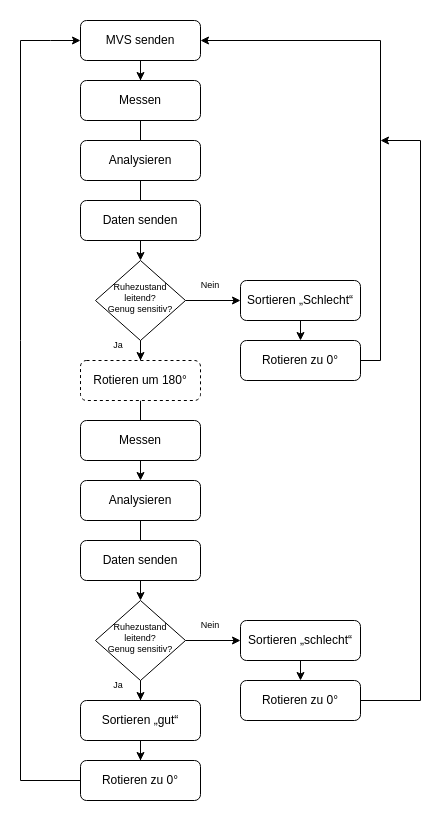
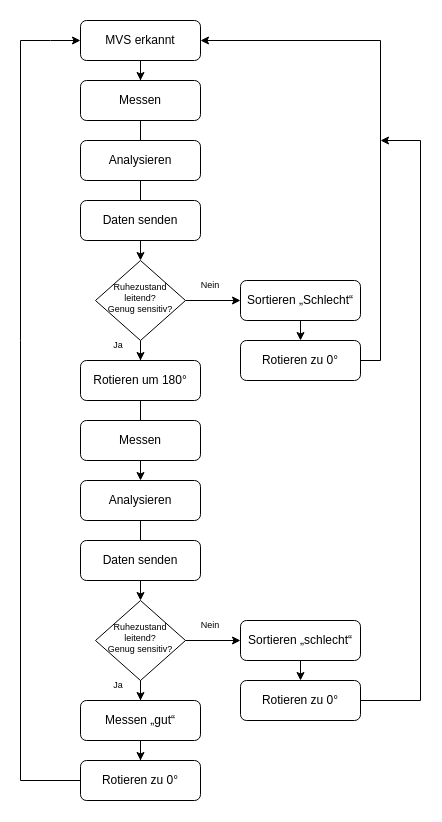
(141, 41) -> (141, 41)
(141, 381) -> (141, 381)
(141, 721) -> (141, 721)
